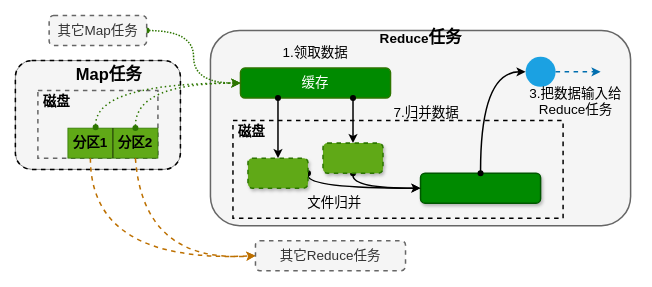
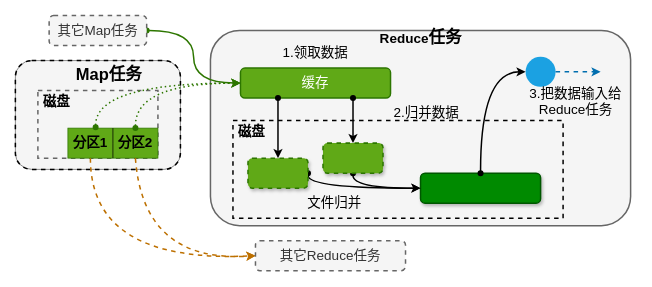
(192, 47) -> (192, 47)
(315, 83) -> (315, 83)
(426, 113) -> (426, 113)
